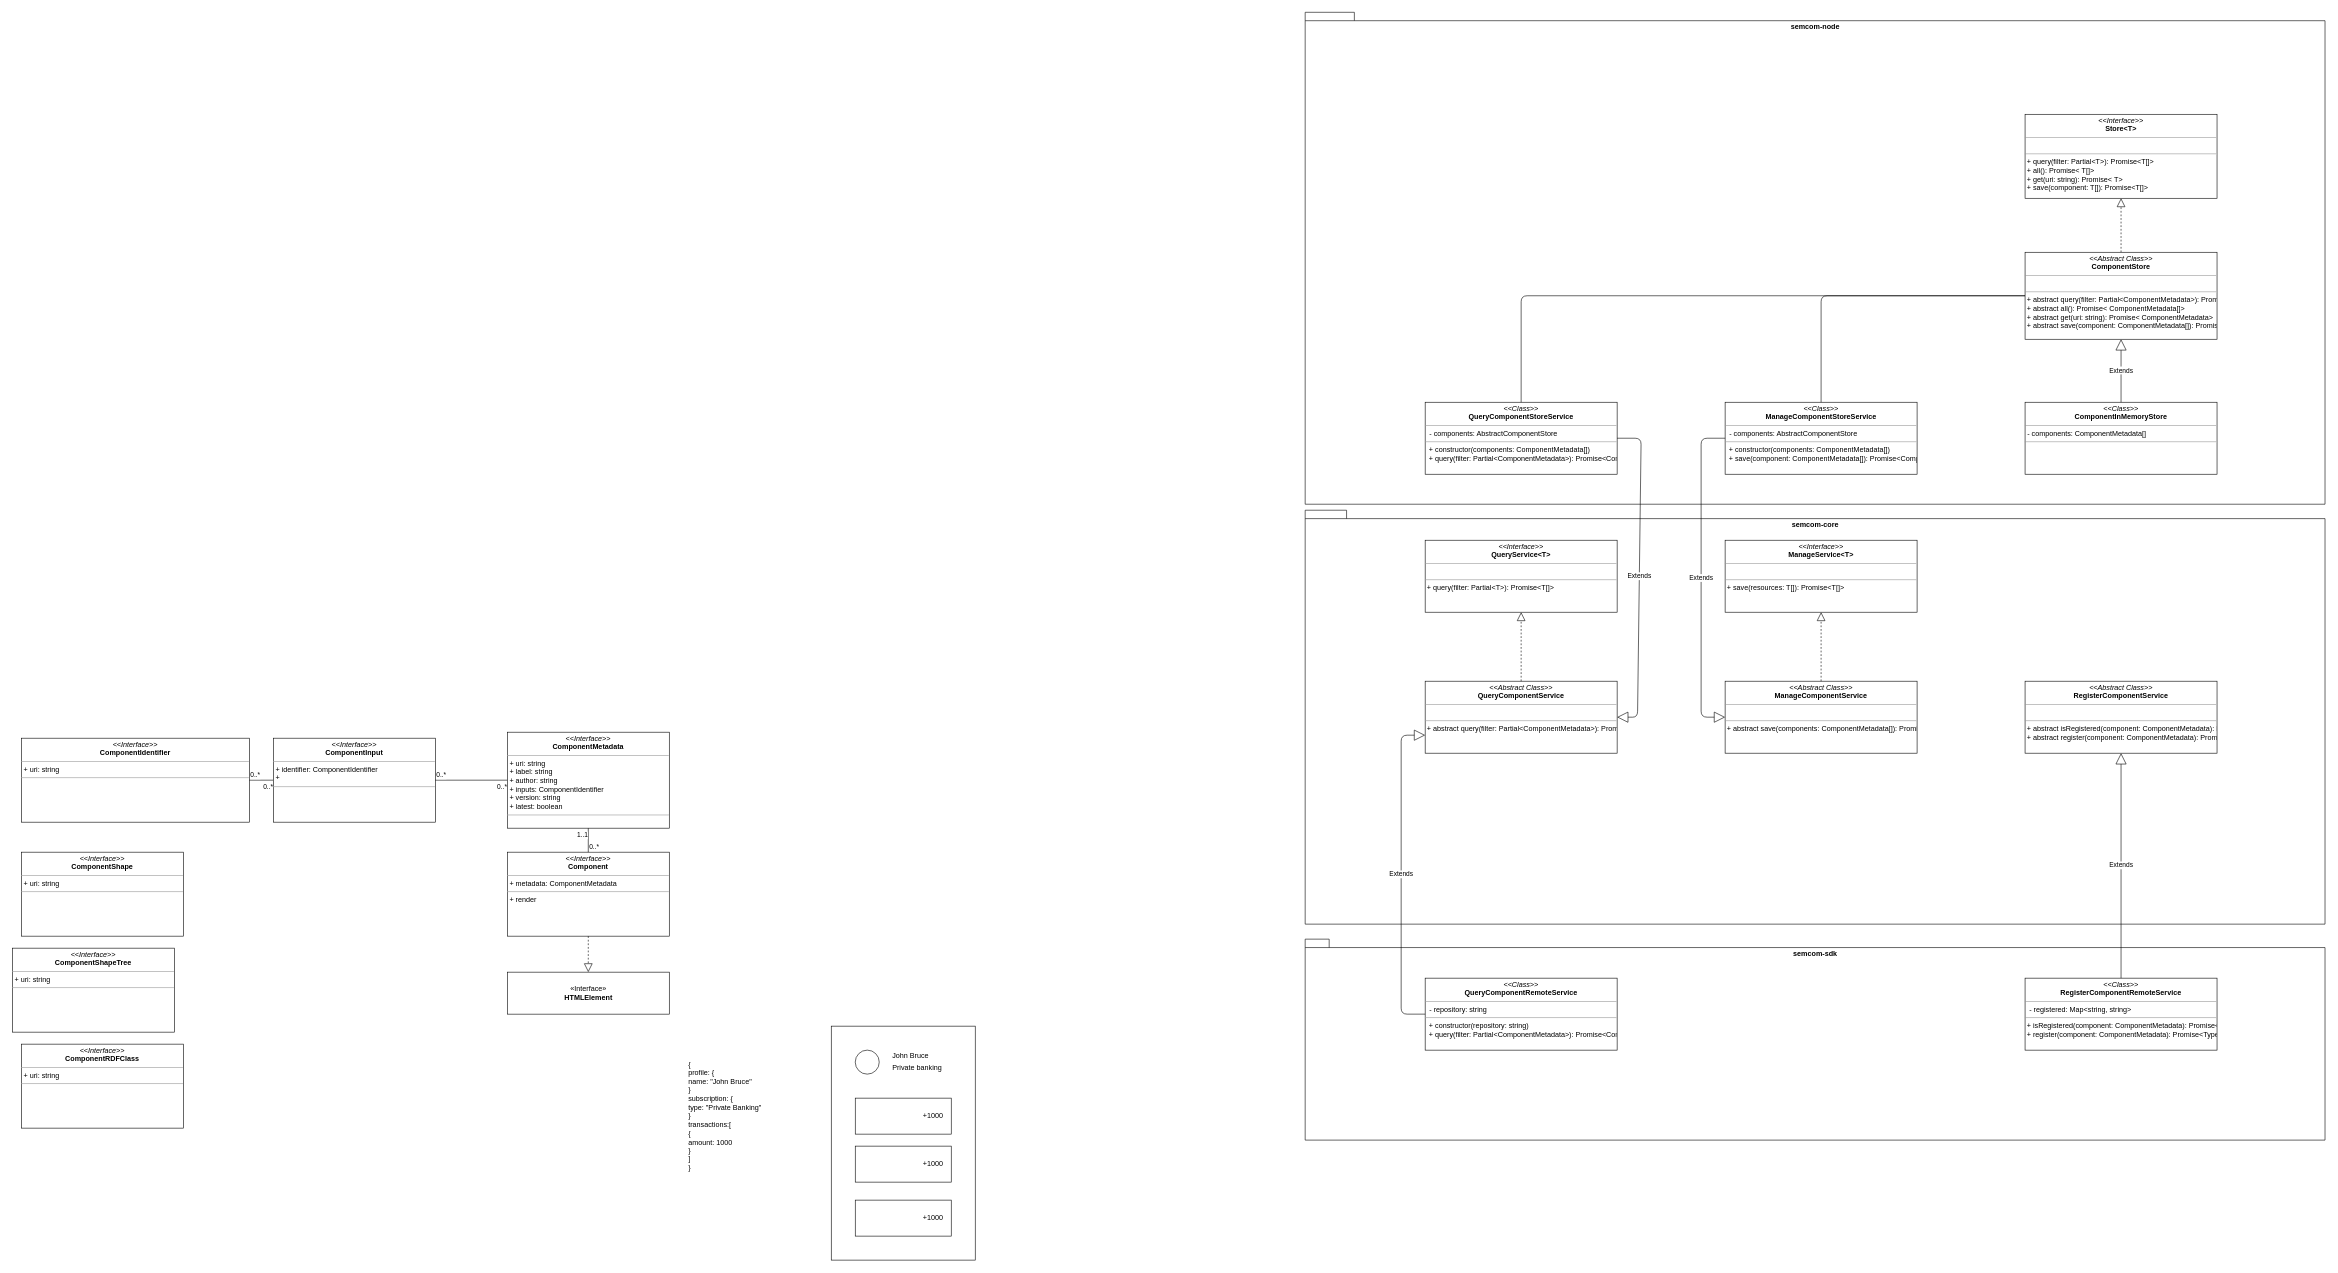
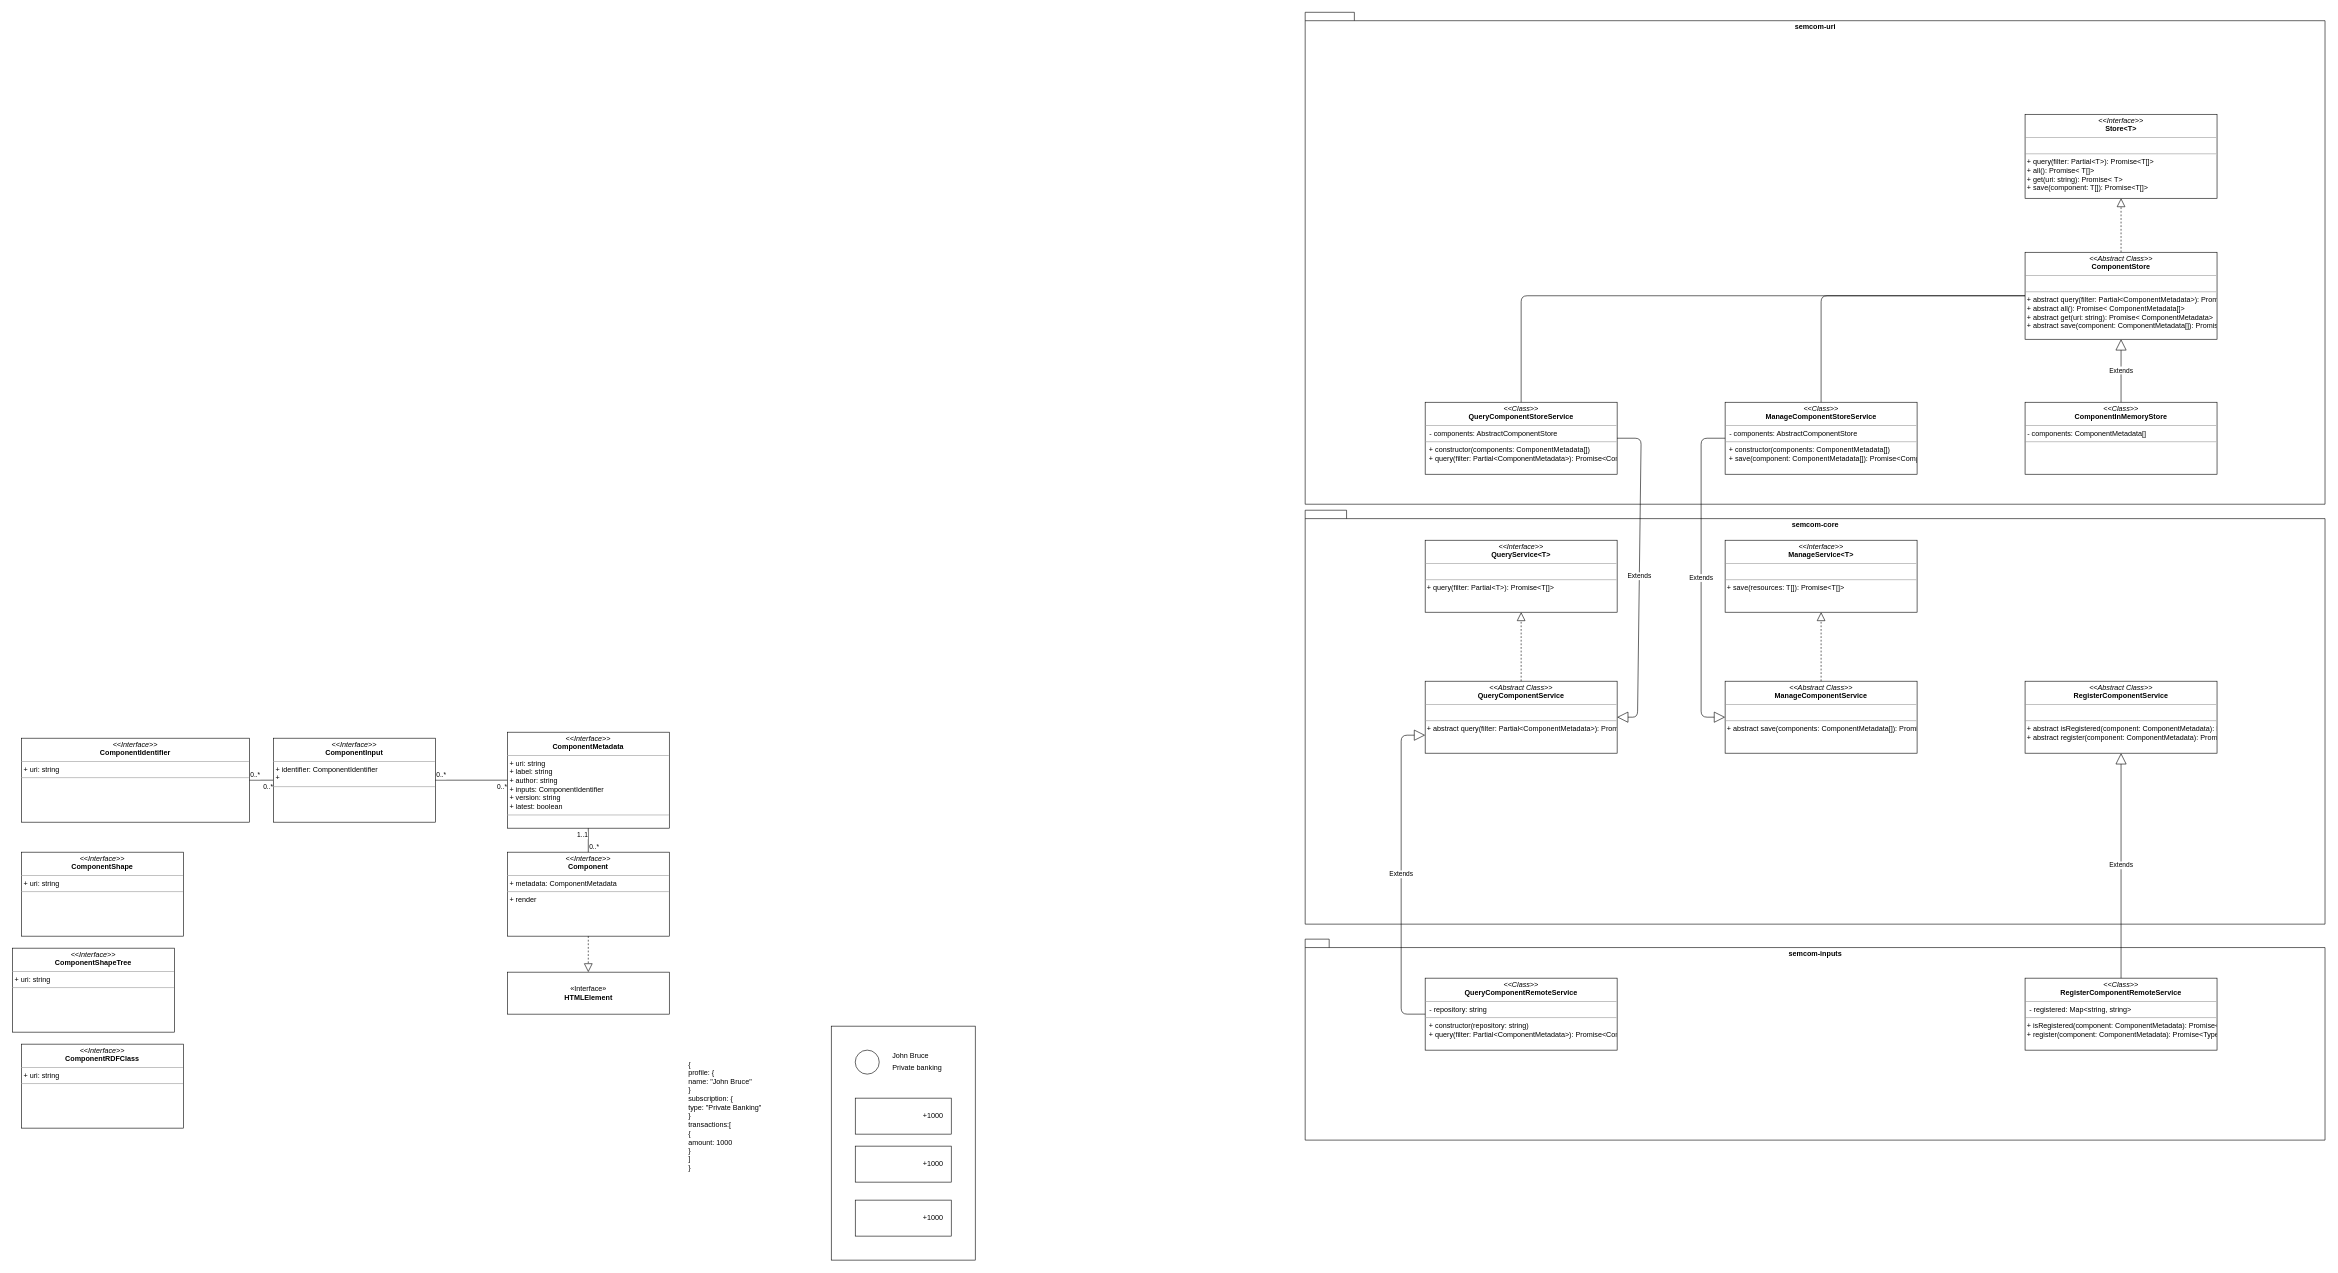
(1816, 27) -> (1816, 27)
(1816, 954) -> (1816, 954)
